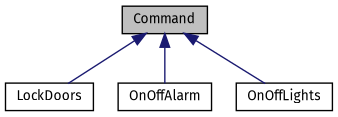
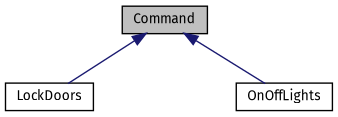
(165, 97) -> none
